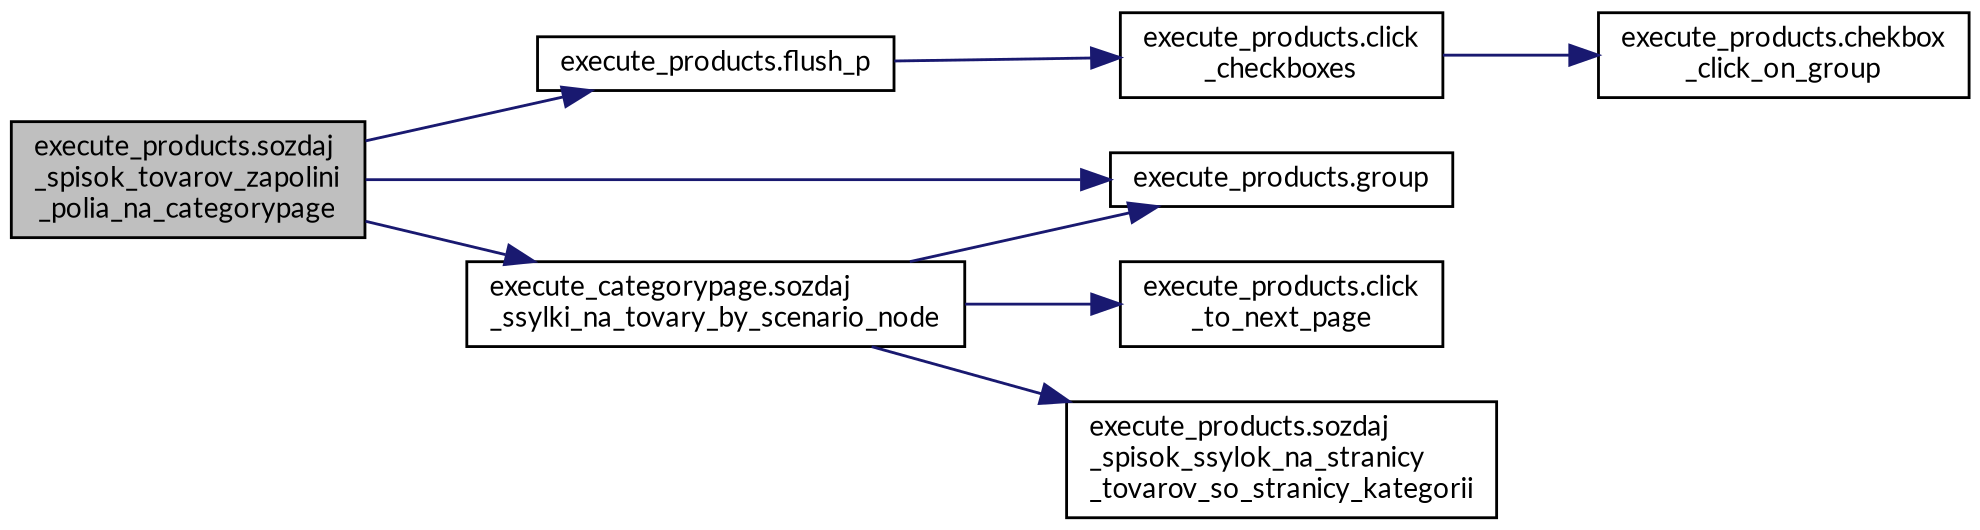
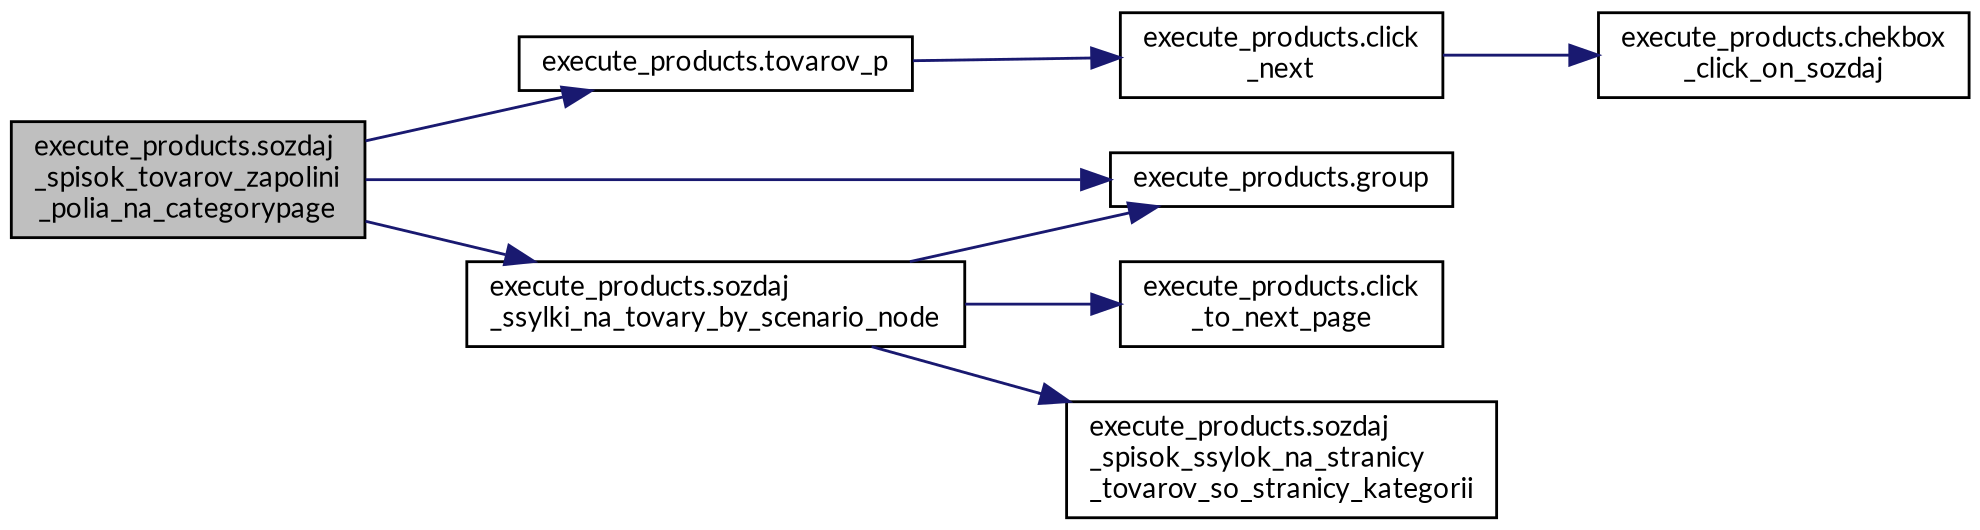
(1282, 55) -> (1282, 55)
(1784, 55) -> (1784, 55)
(716, 64) -> (716, 64)
(716, 304) -> (716, 304)
